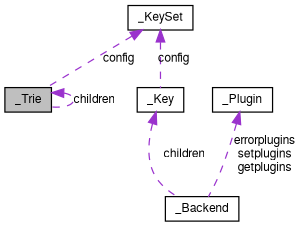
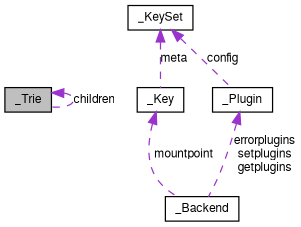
(174, 59) -> (174, 59)
(89, 62) -> (206, 63)
(184, 154) -> (184, 154)
